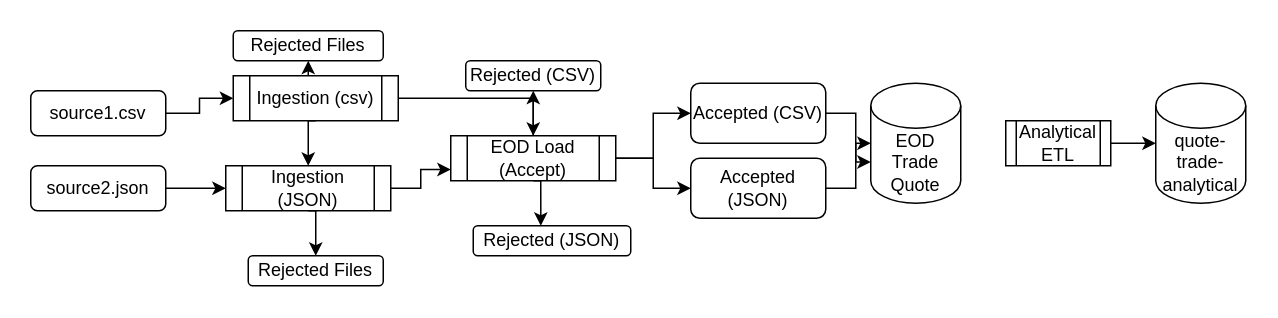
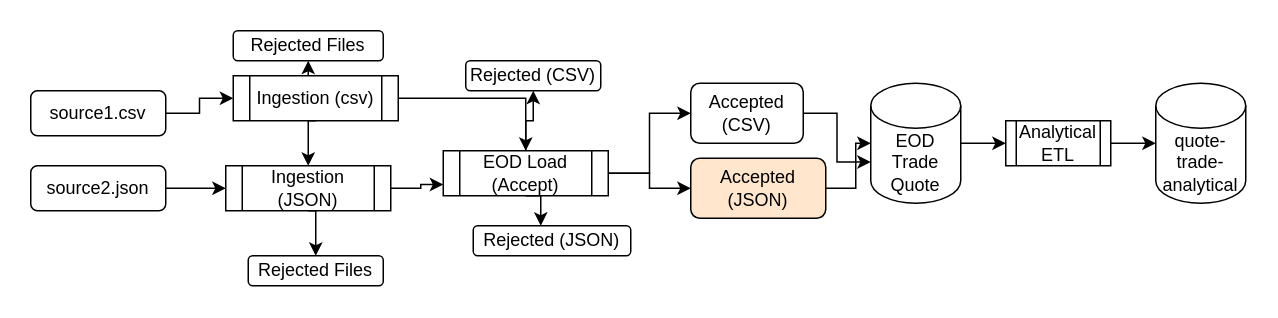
(758, 113) -> (747, 113)
none -> (989, 143)
(533, 158) -> (526, 173)
(758, 188) -> (758, 188)
